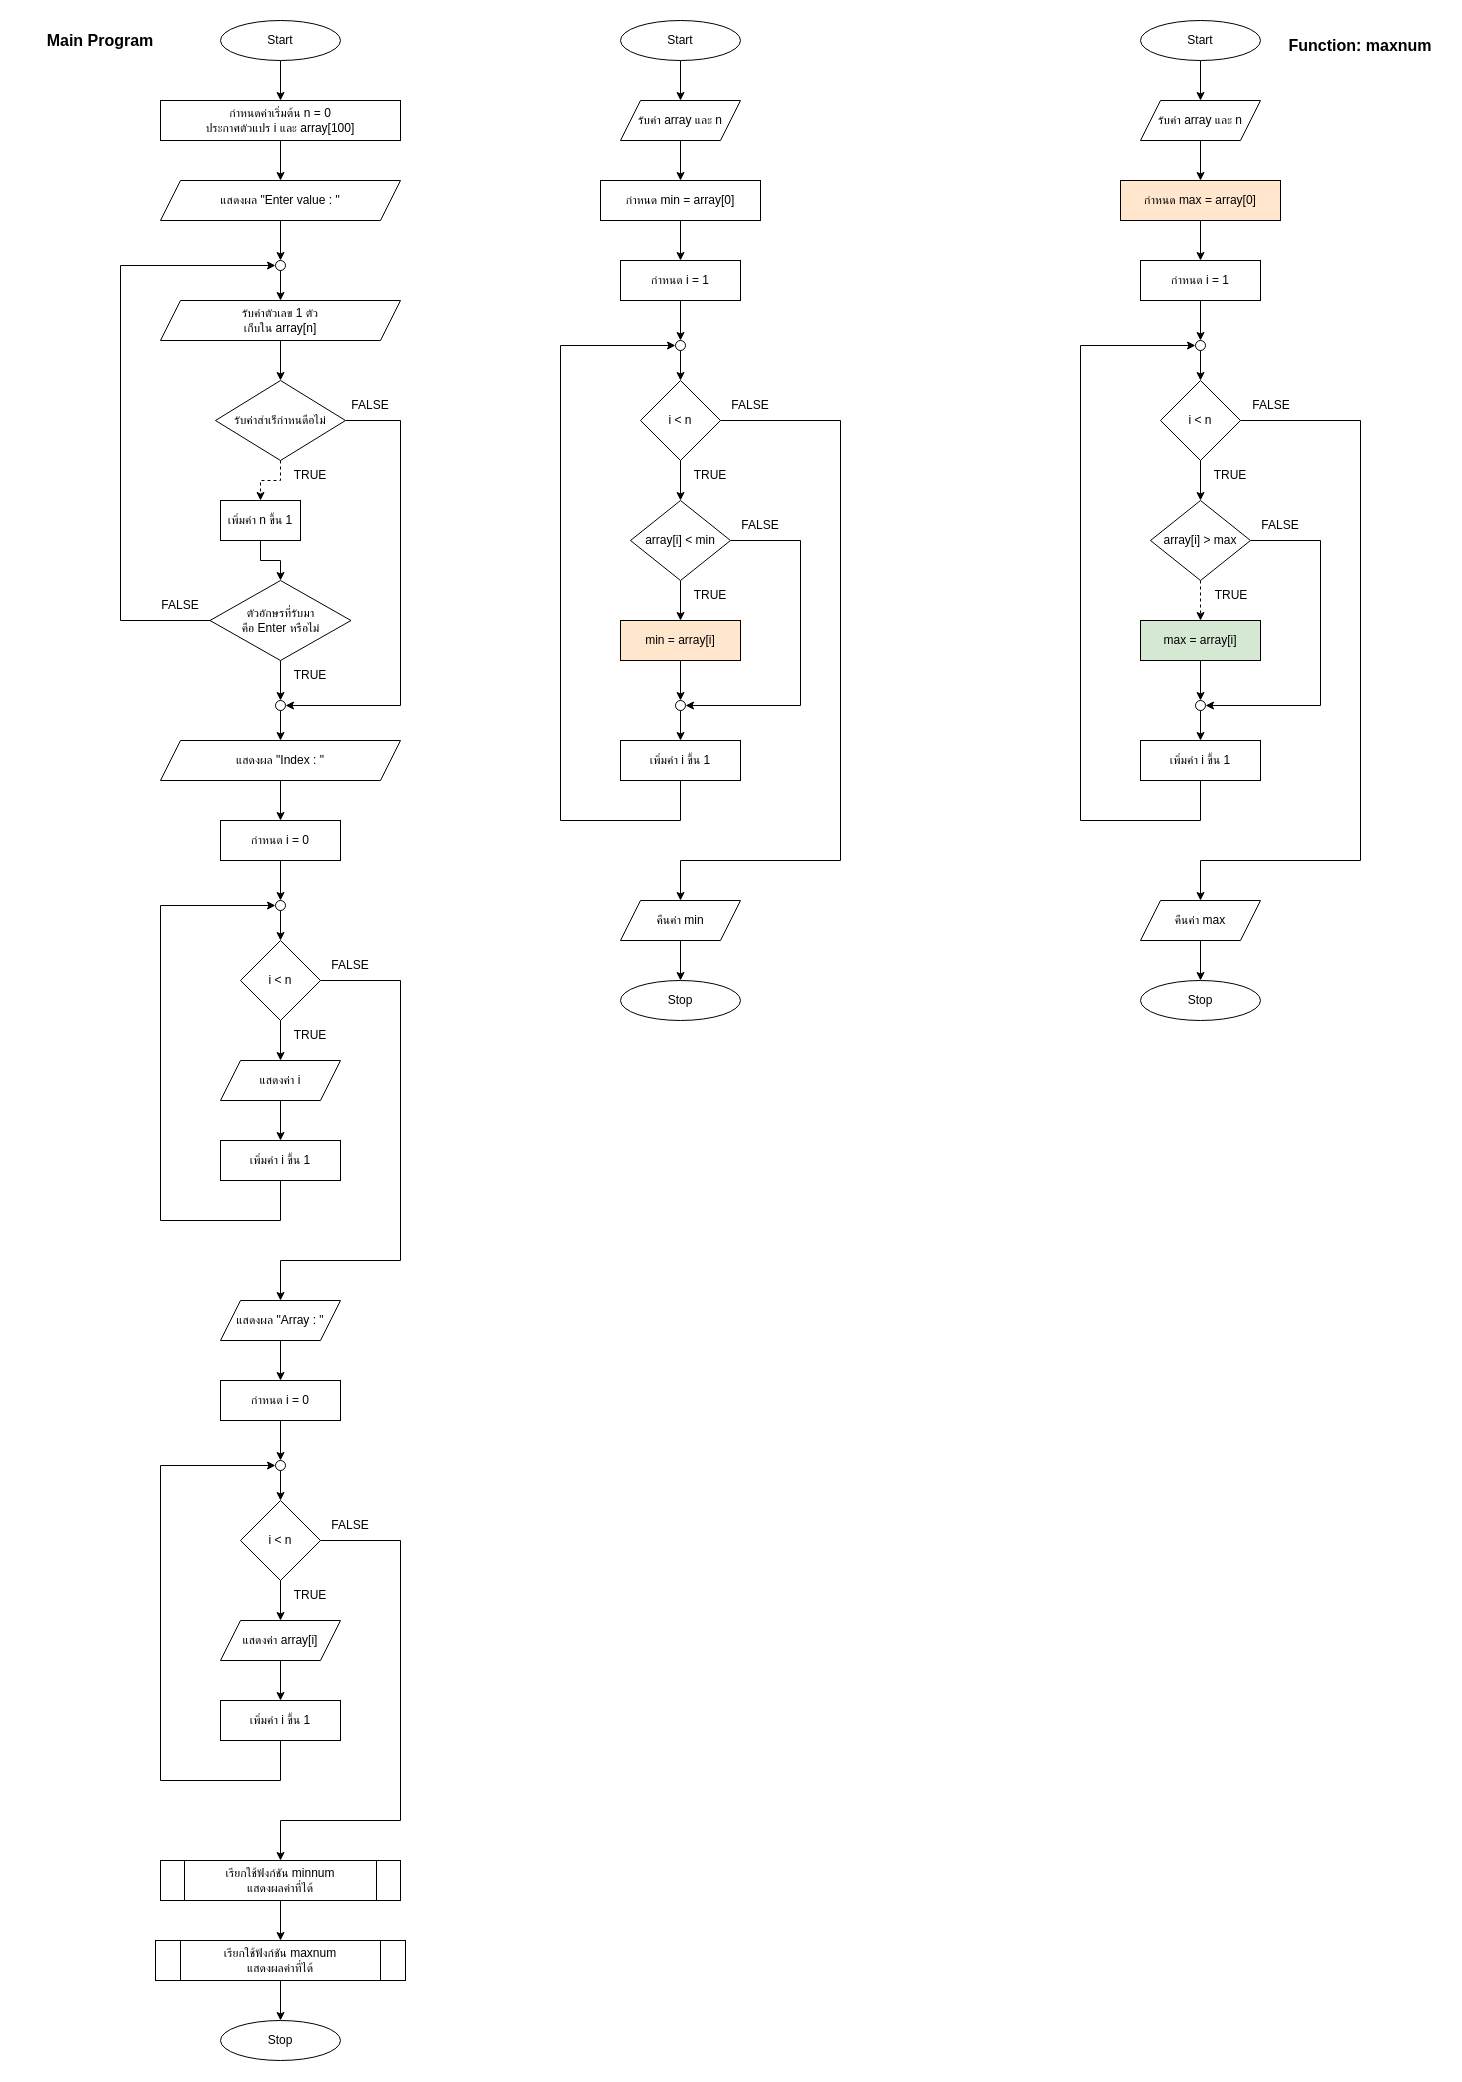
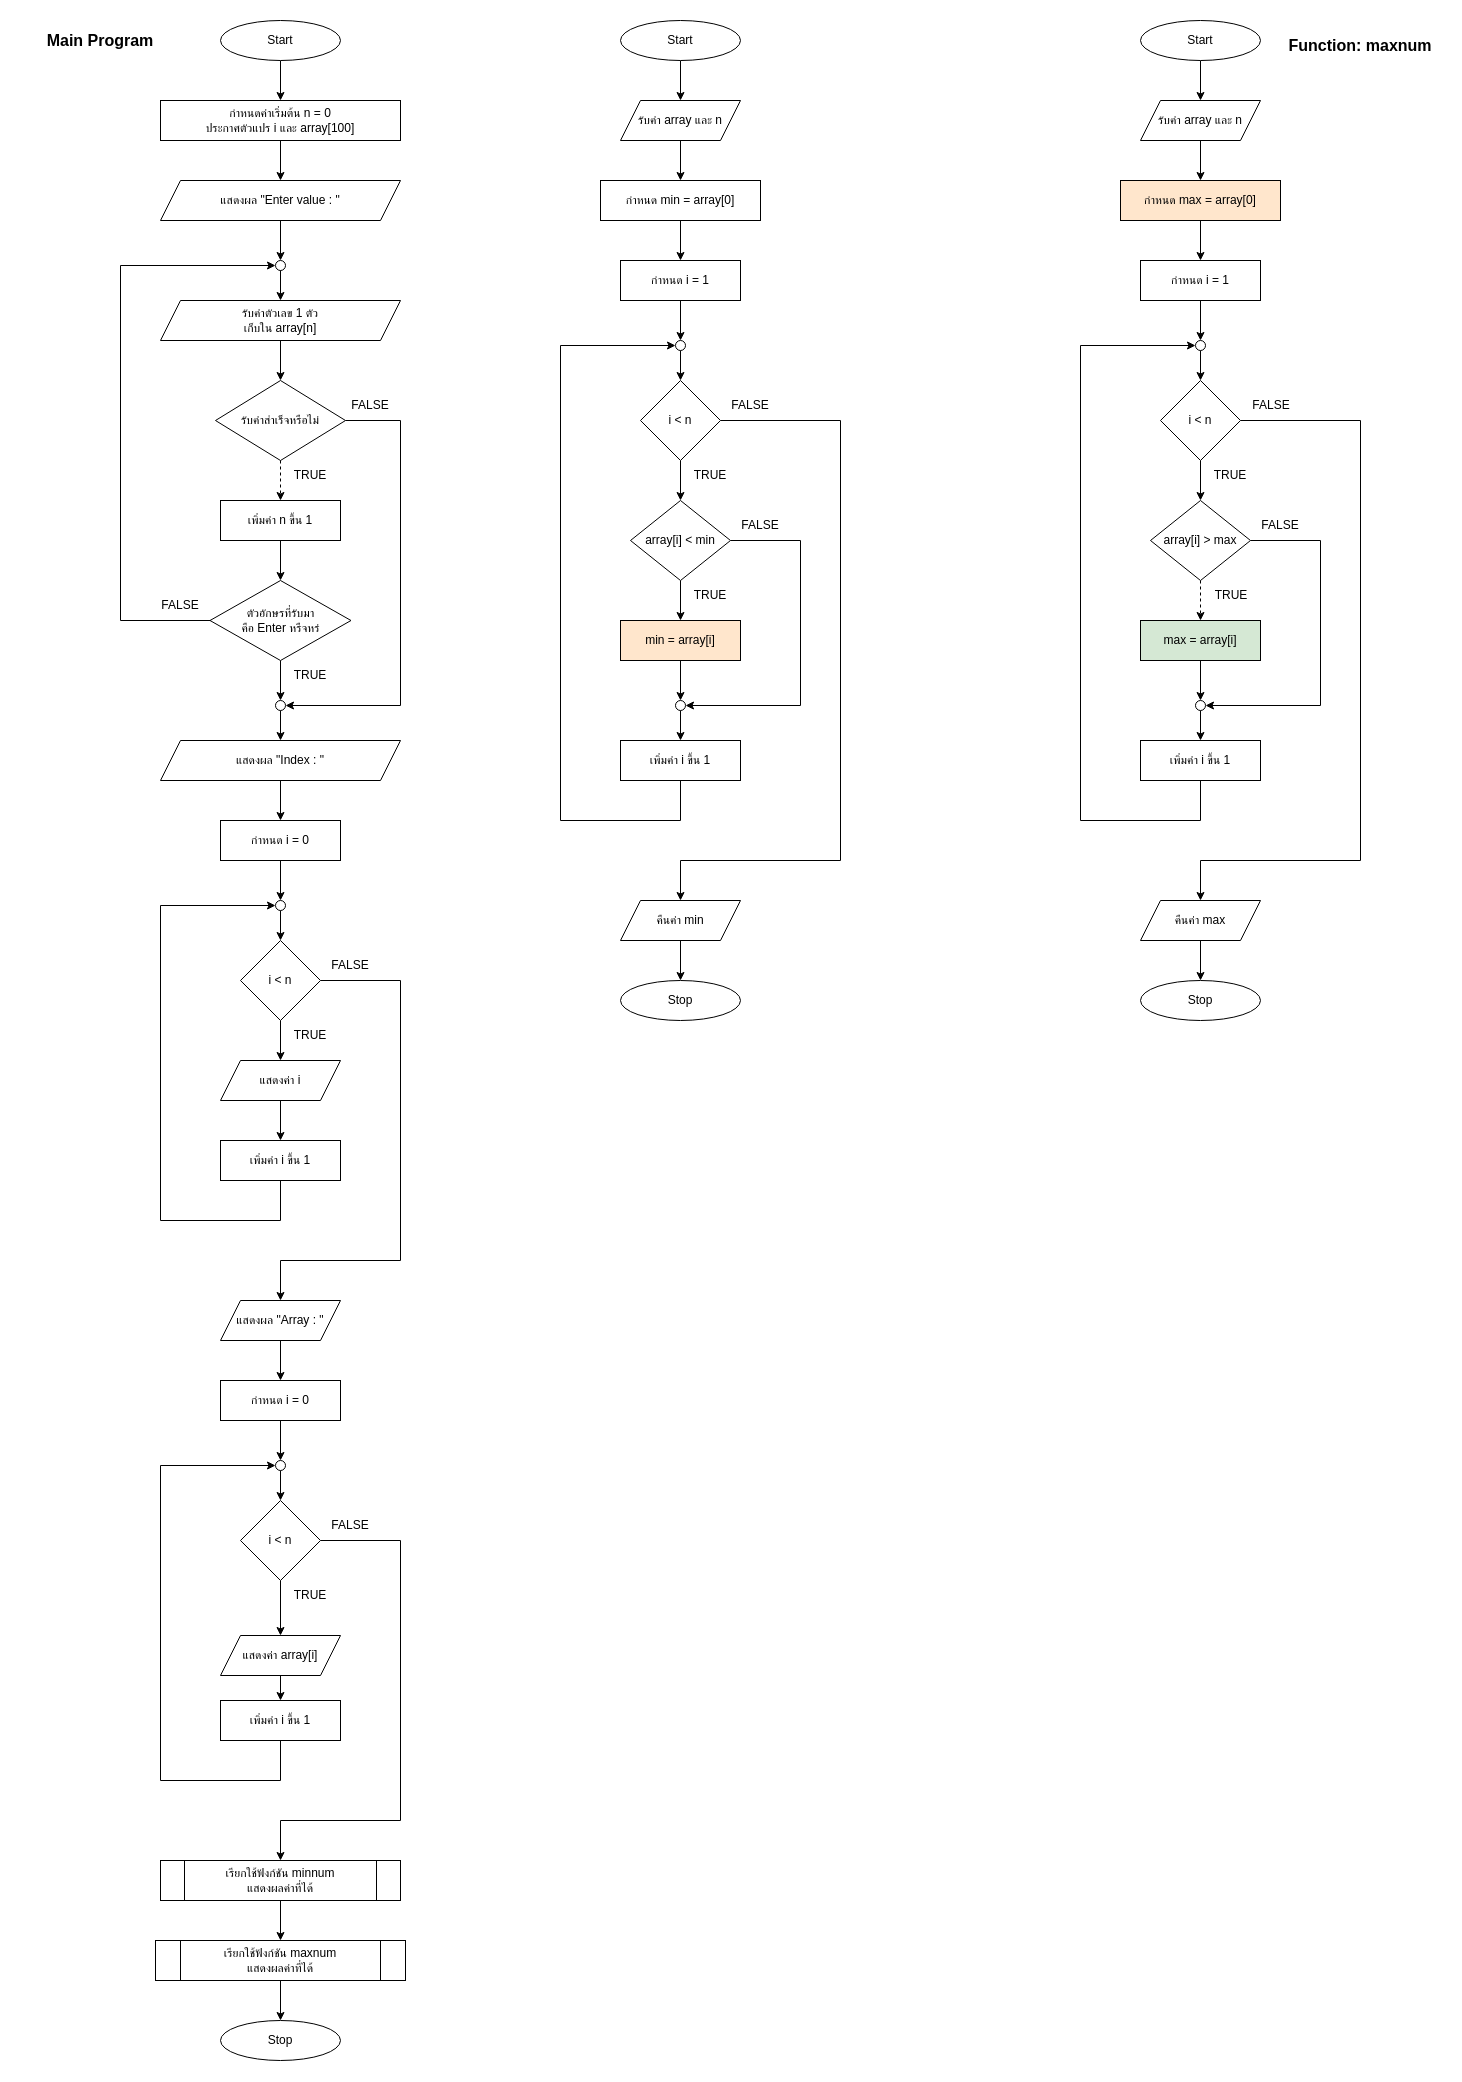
(281, 421) -> (281, 421)
(261, 521) -> (281, 521)
(281, 621) -> (281, 621)
(281, 1641) -> (281, 1656)
